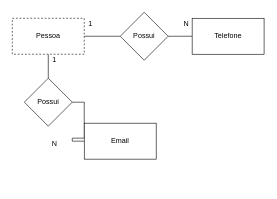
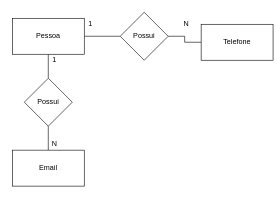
(48, 36) -> (48, 36)
(228, 36) -> (237, 42)
(120, 141) -> (48, 168)
